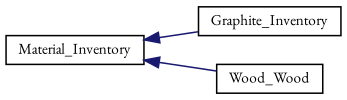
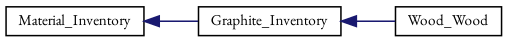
(188, 67) -> (376, 21)
